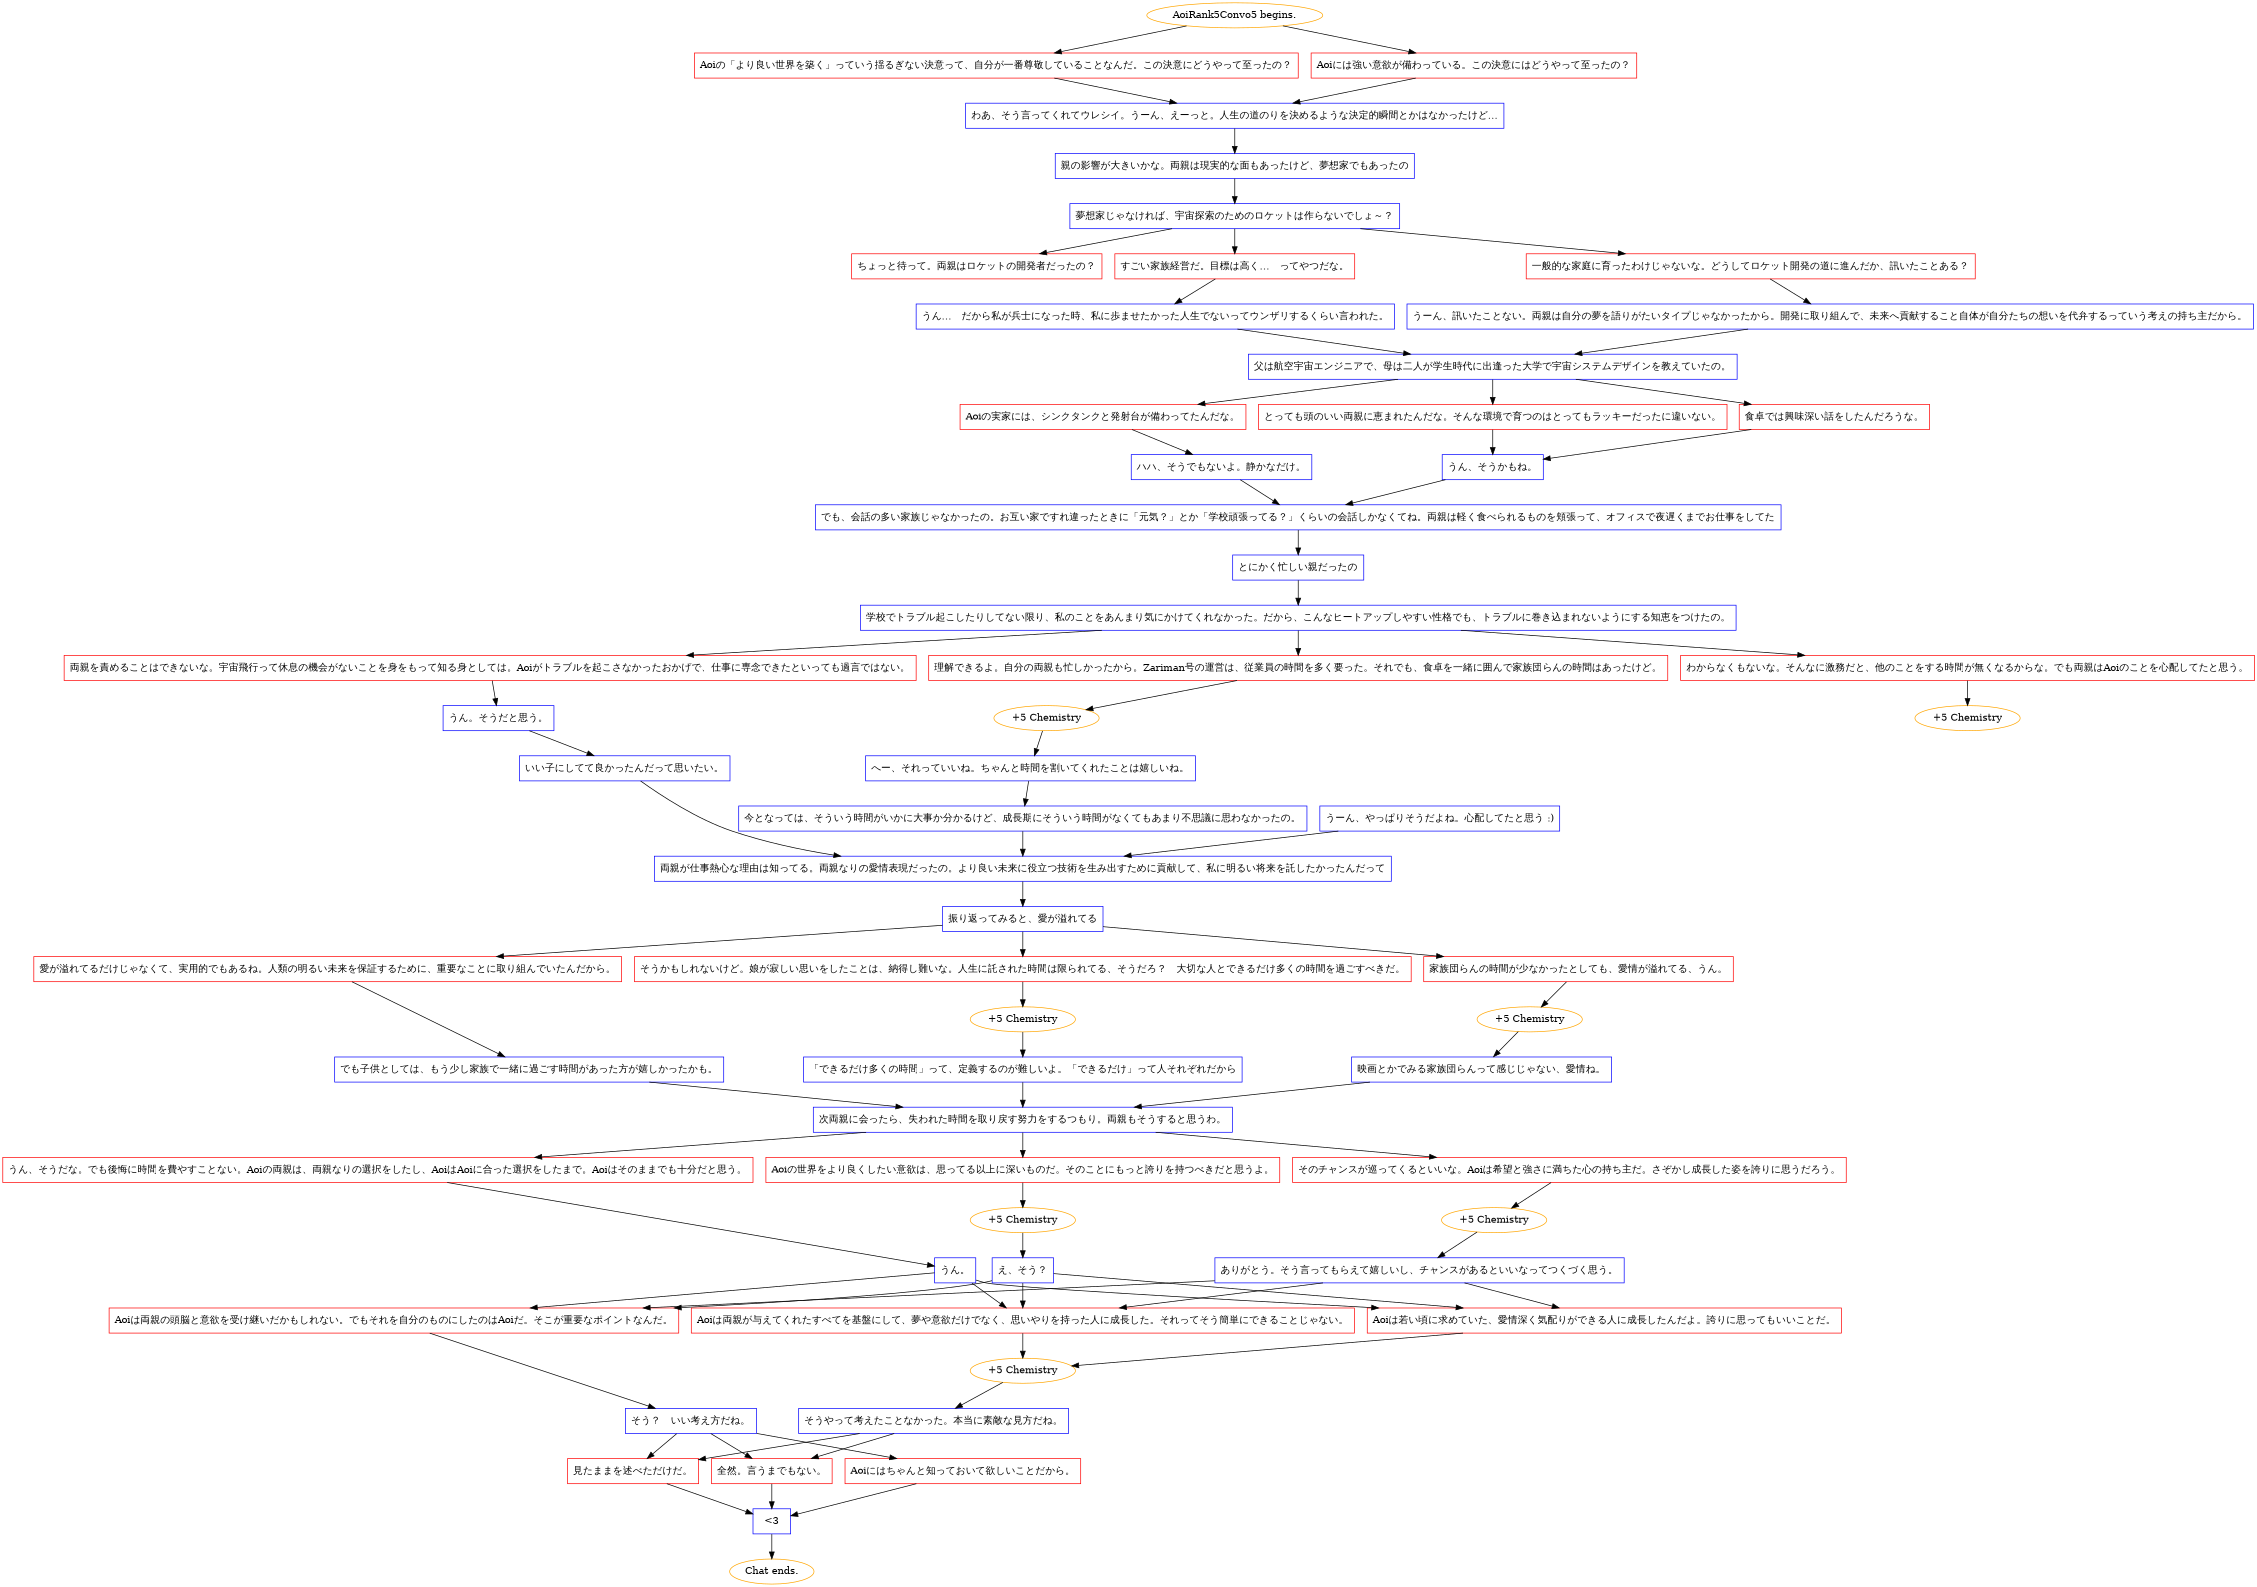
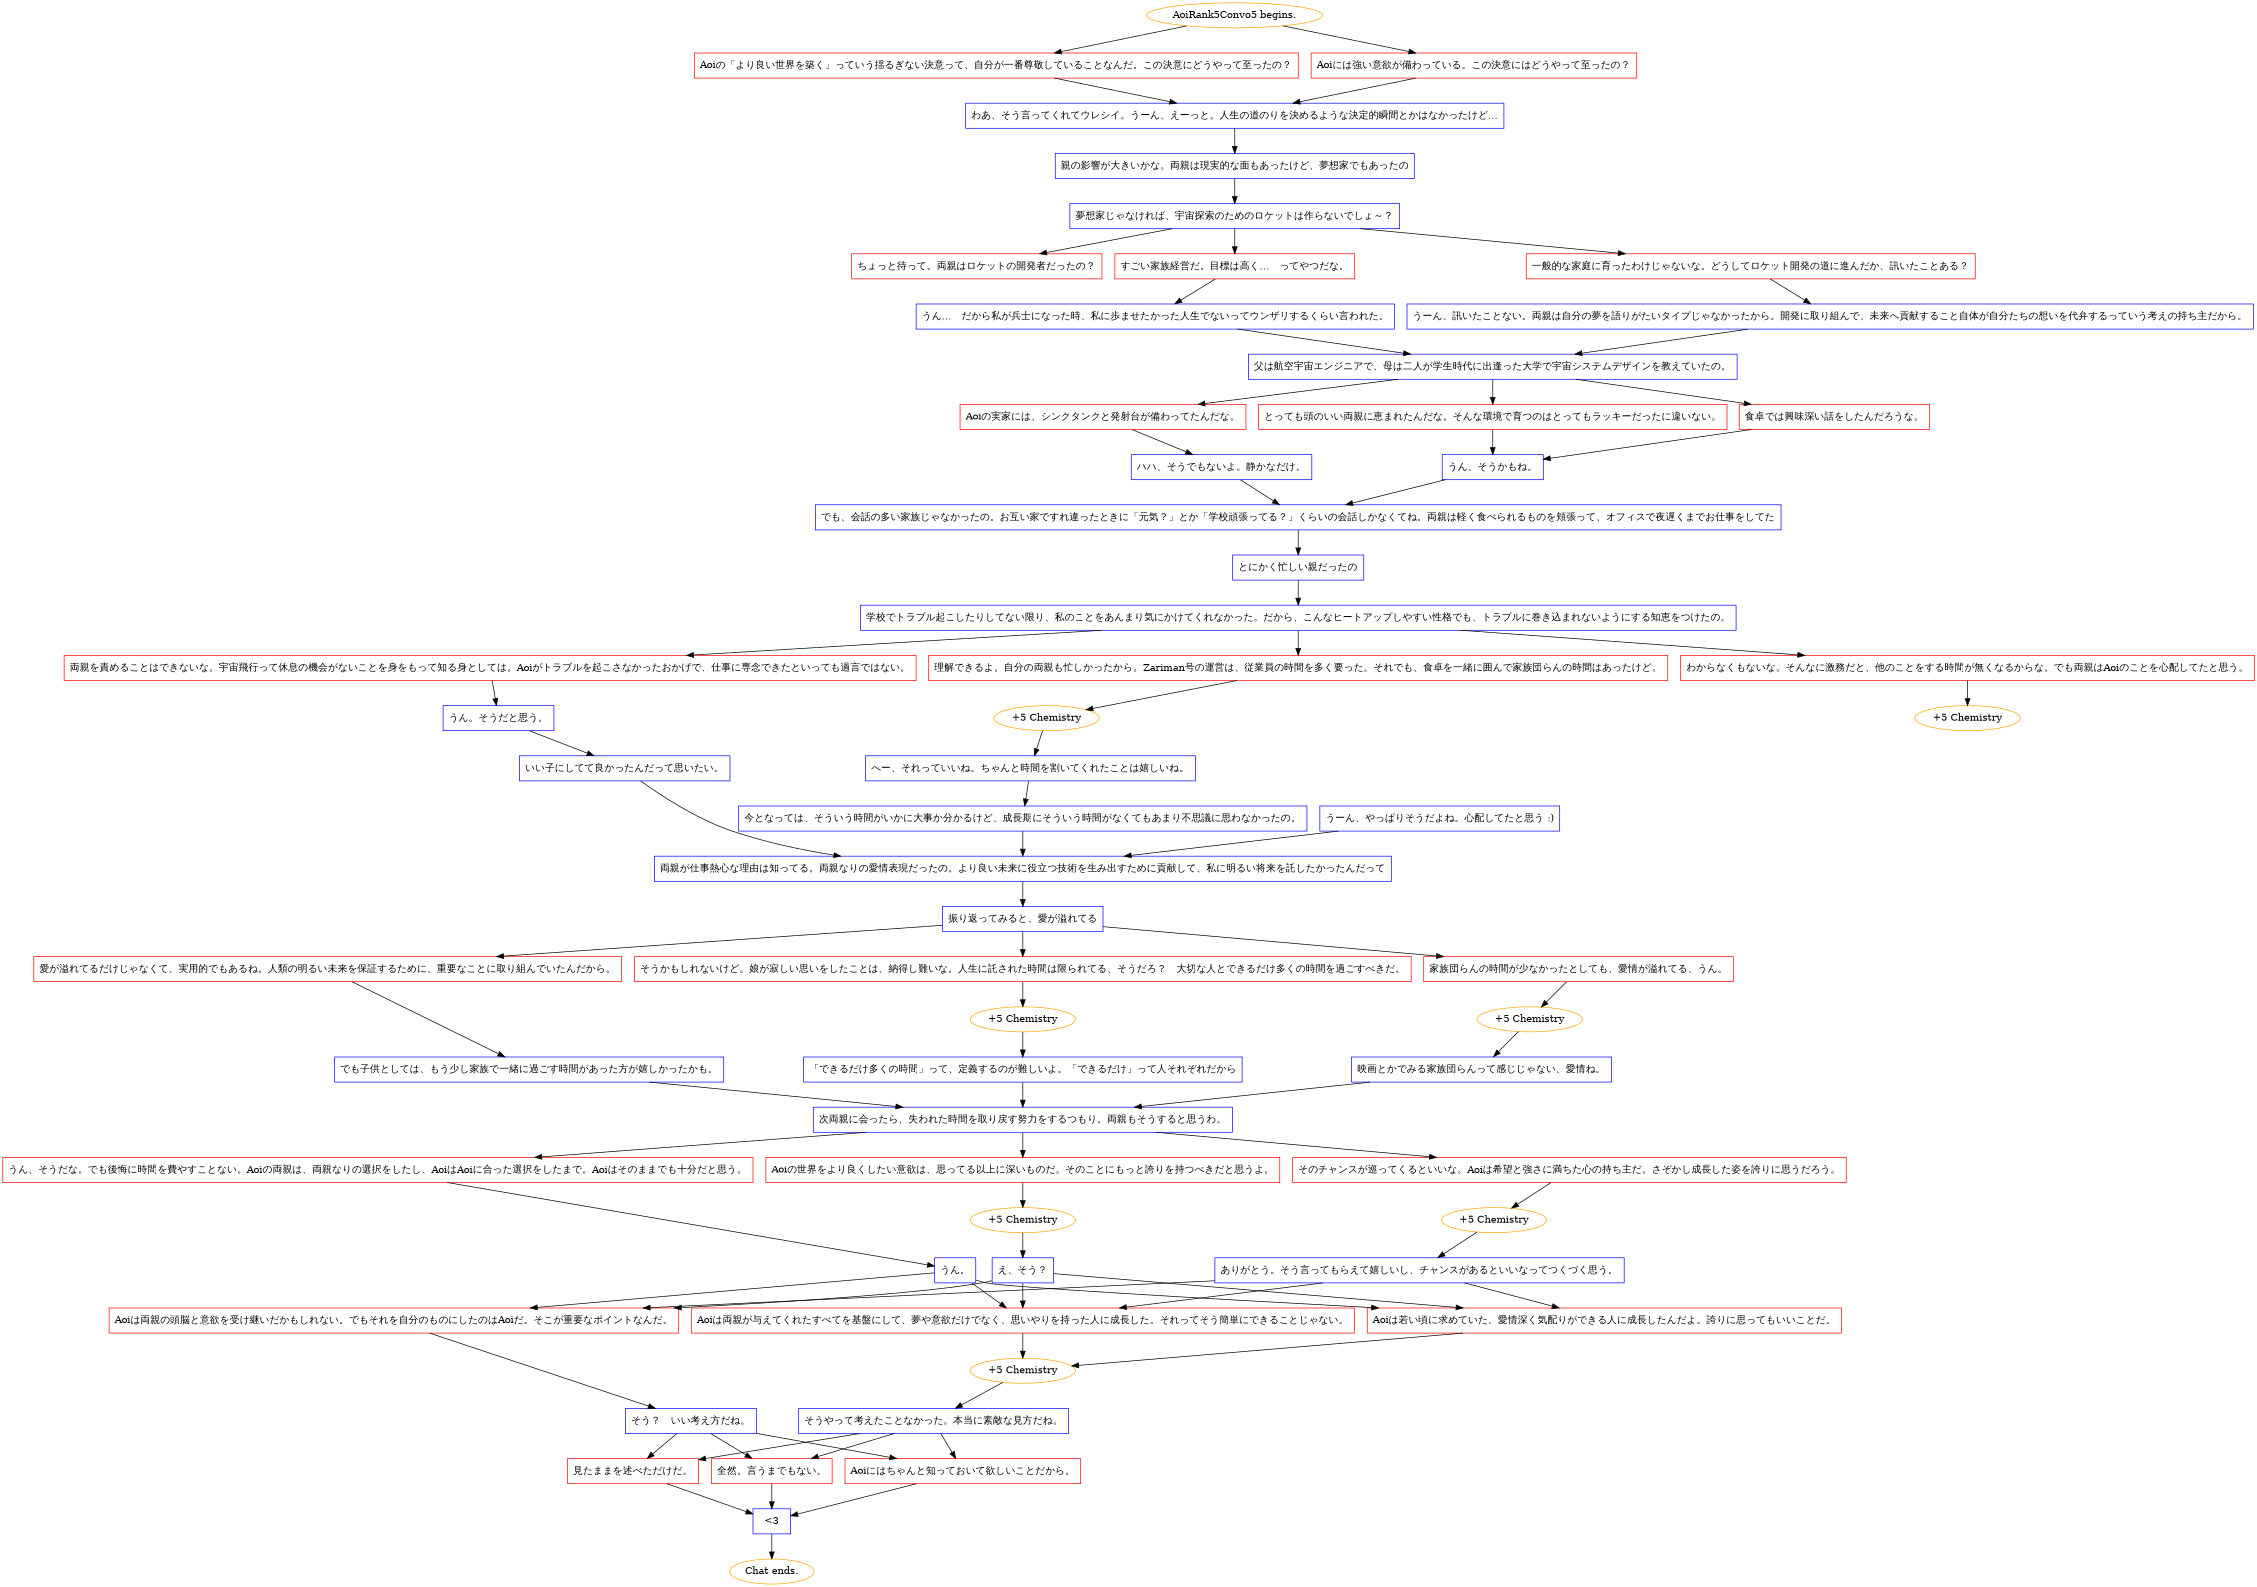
none -> (946, 1443)
